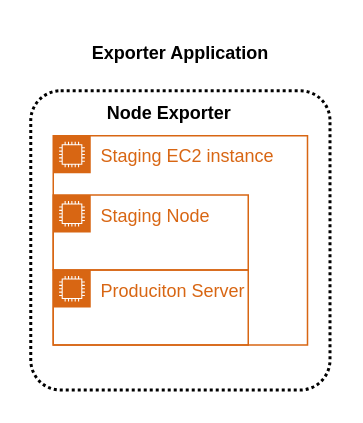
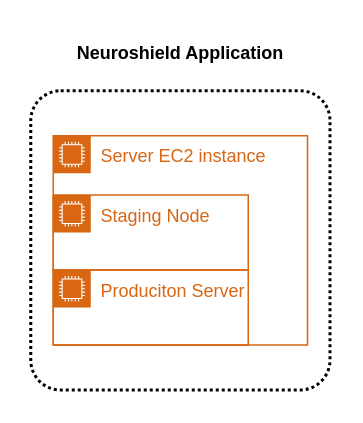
(181, 53) -> (181, 53)
(170, 113) -> none
(193, 157) -> (190, 157)
